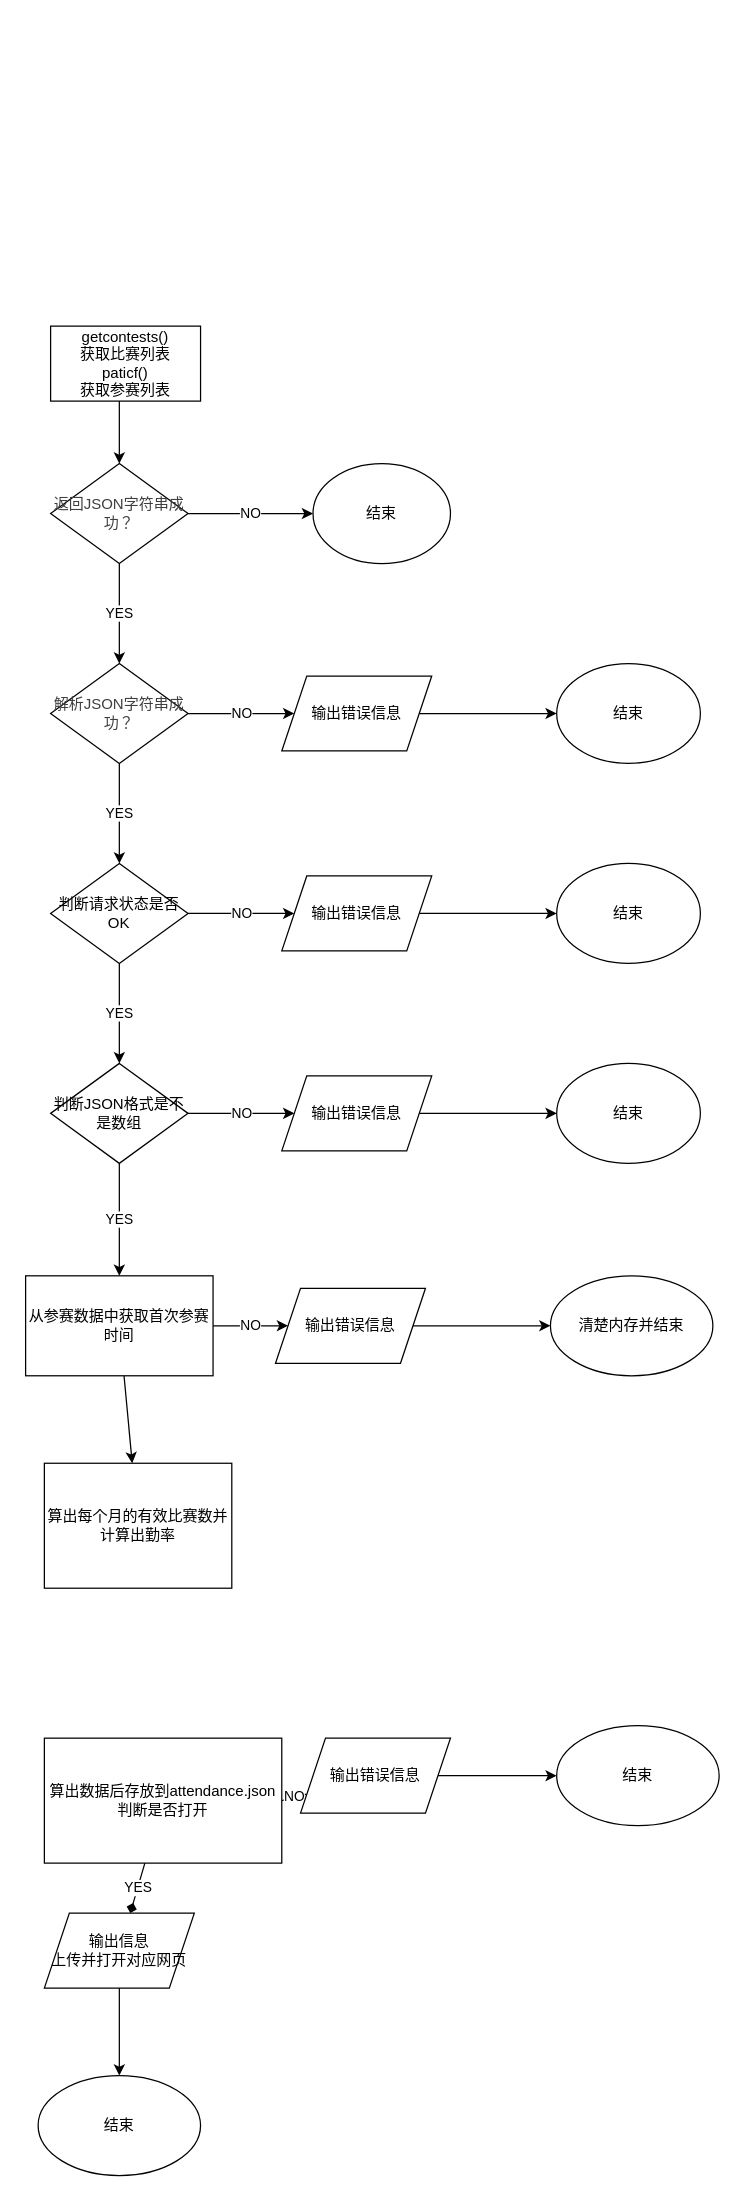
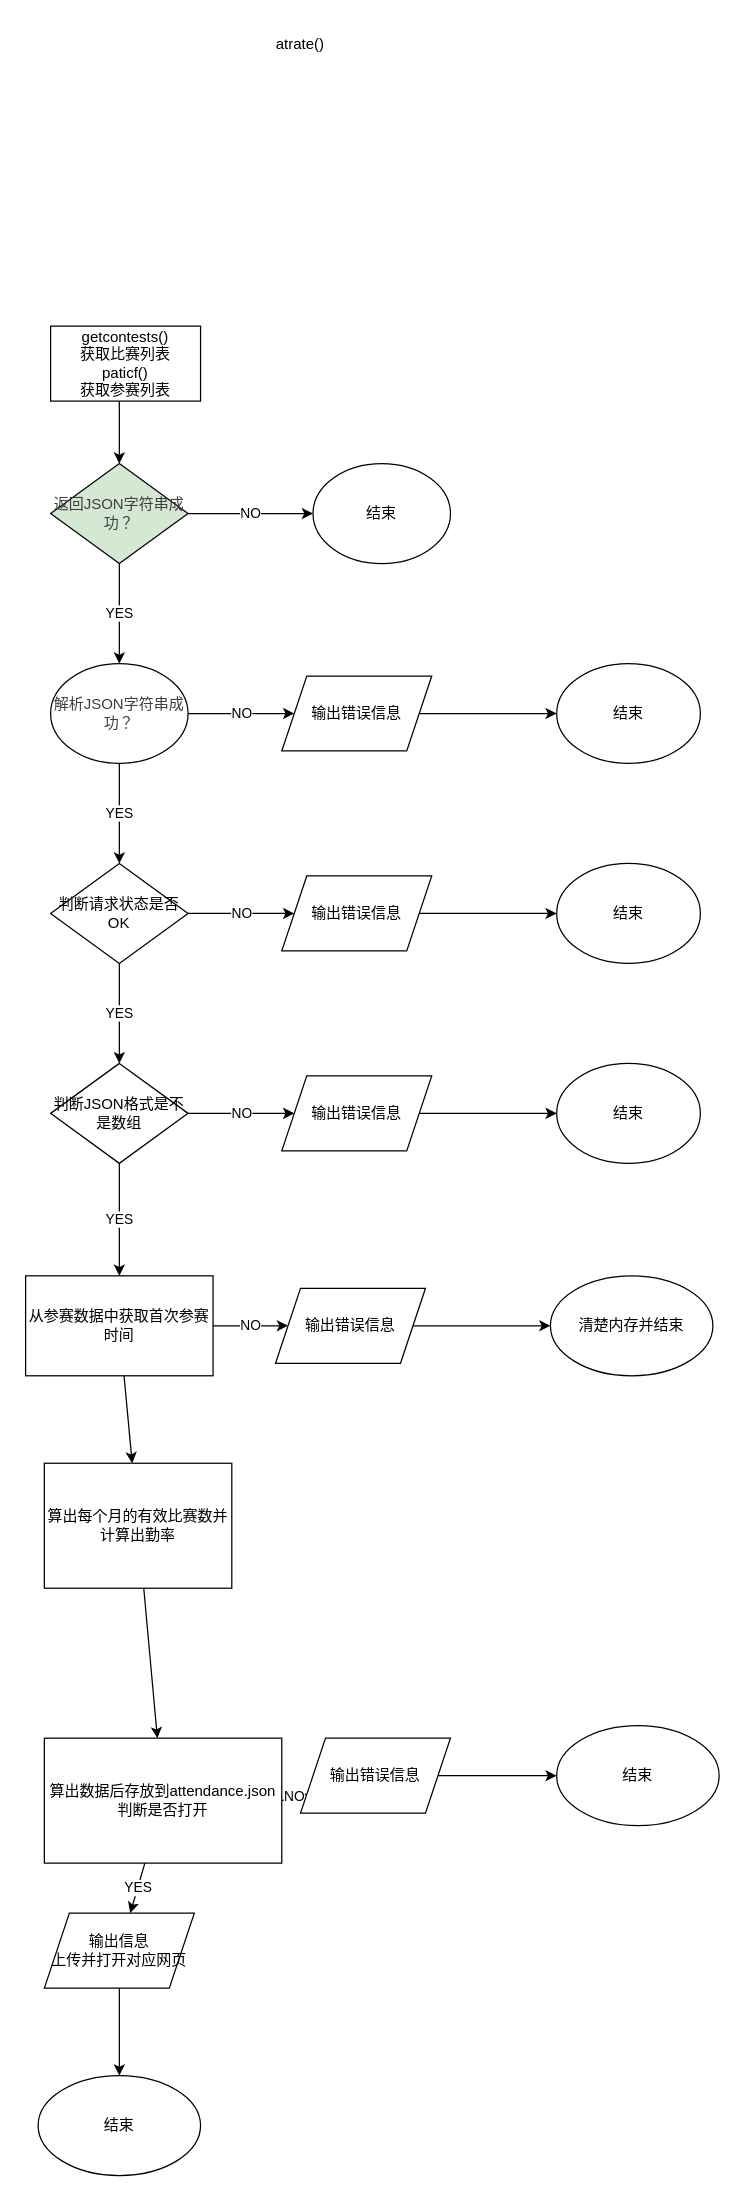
none -> (301, 44)
(119, 513) -> (119, 513)
(119, 713) -> (119, 713)
none -> (150, 1659)
(133, 1903) -> (133, 1904)
